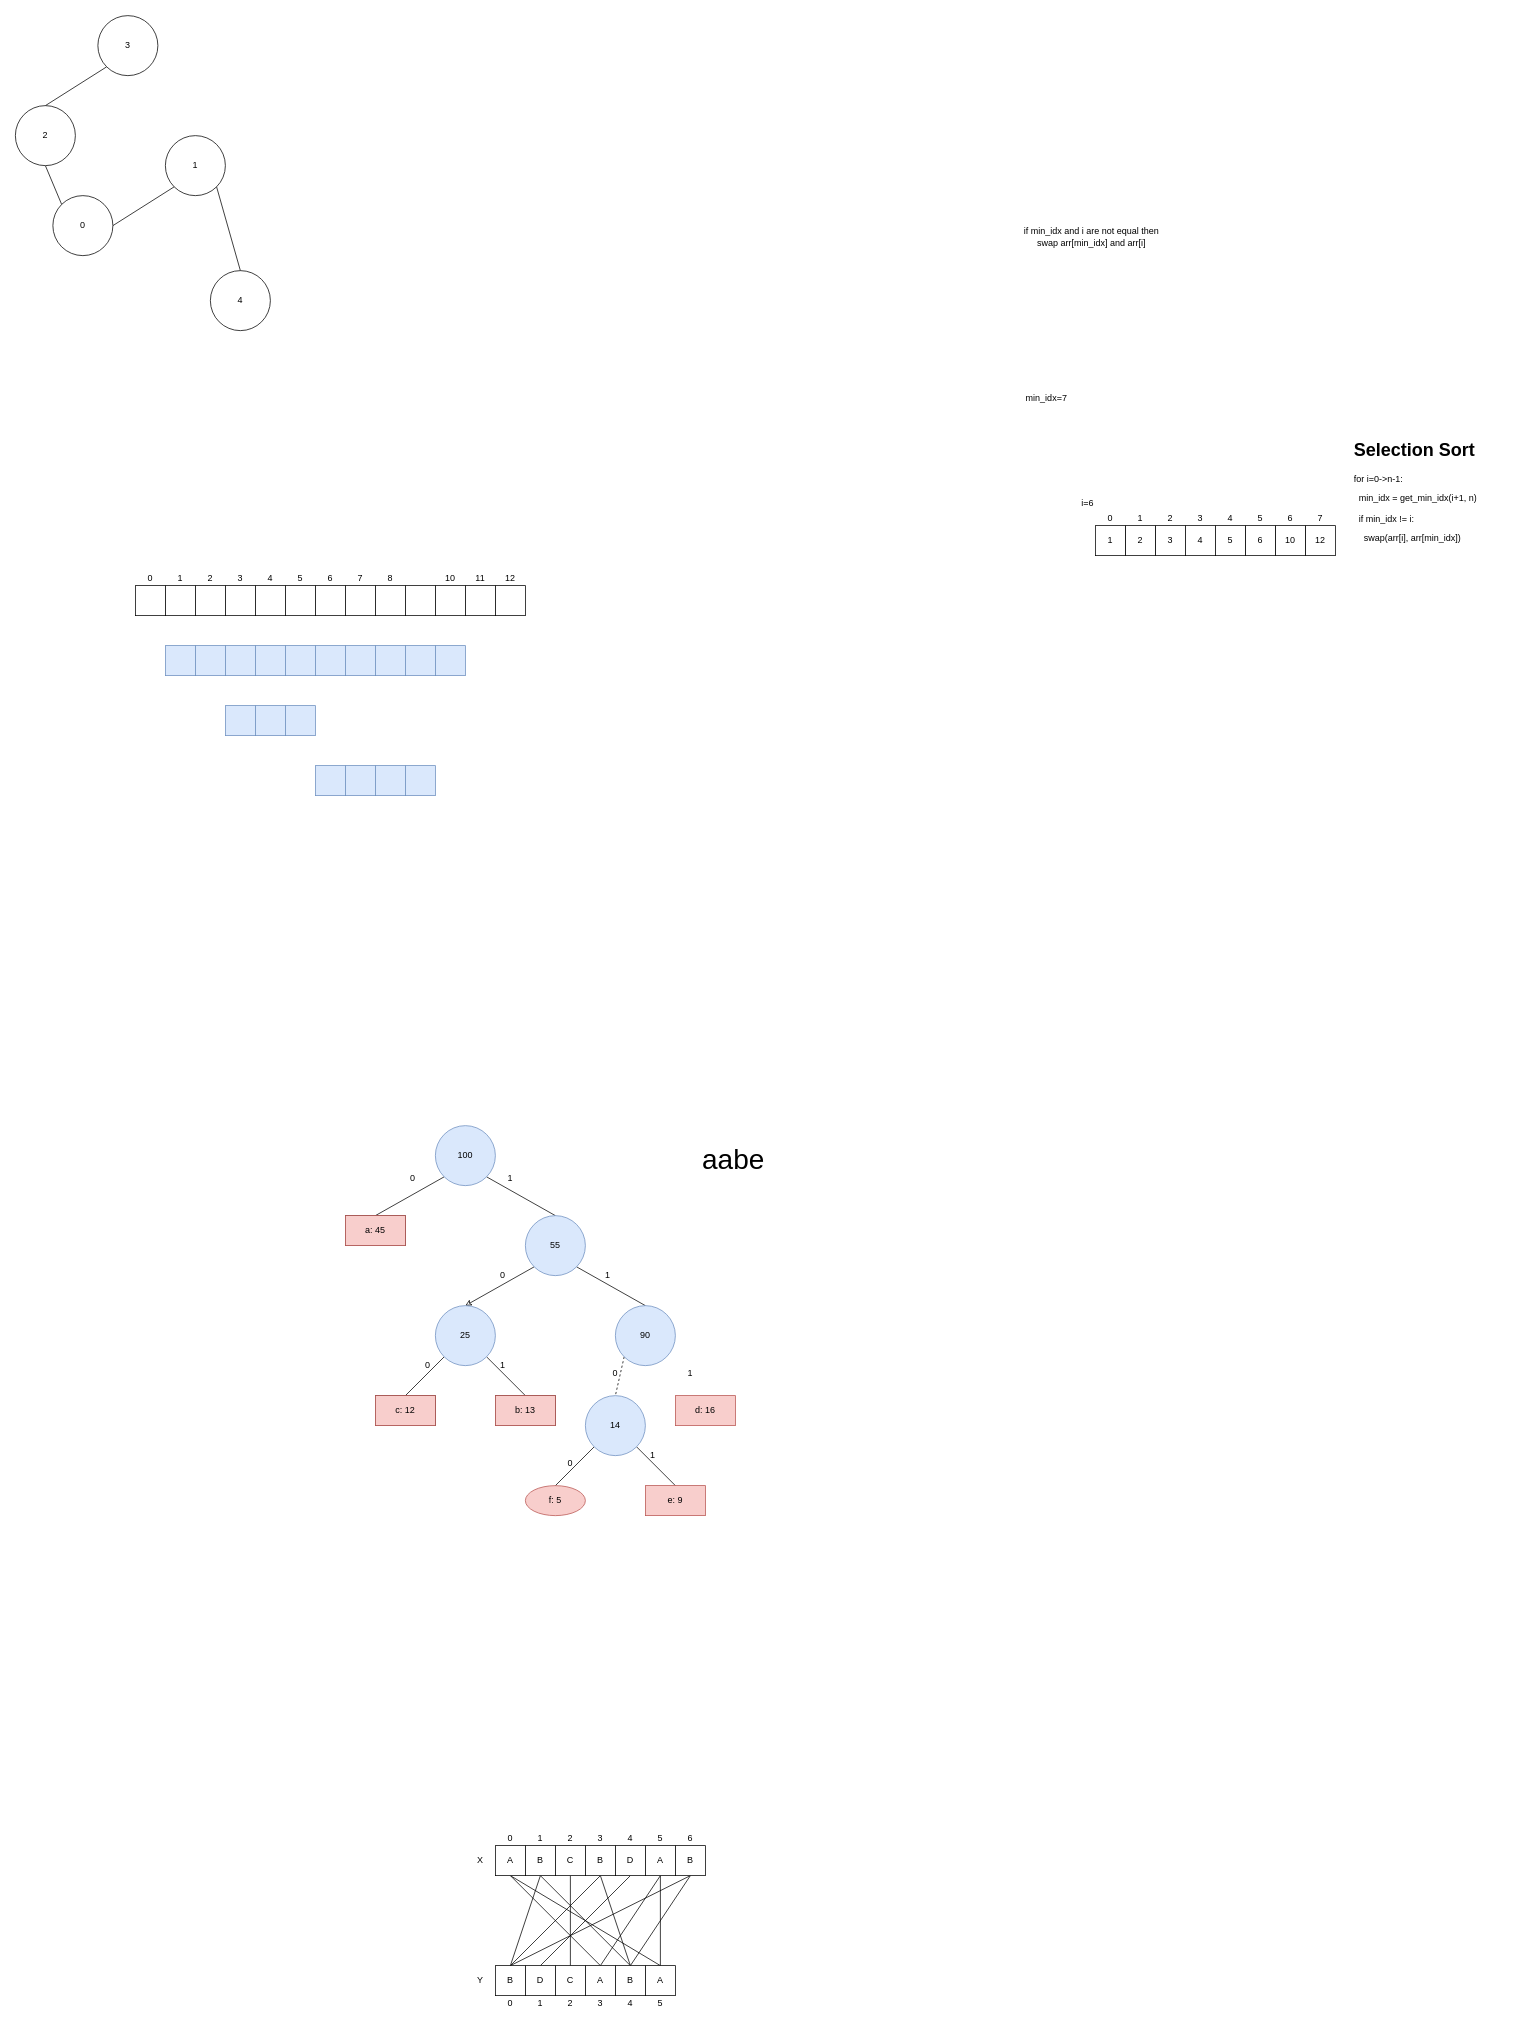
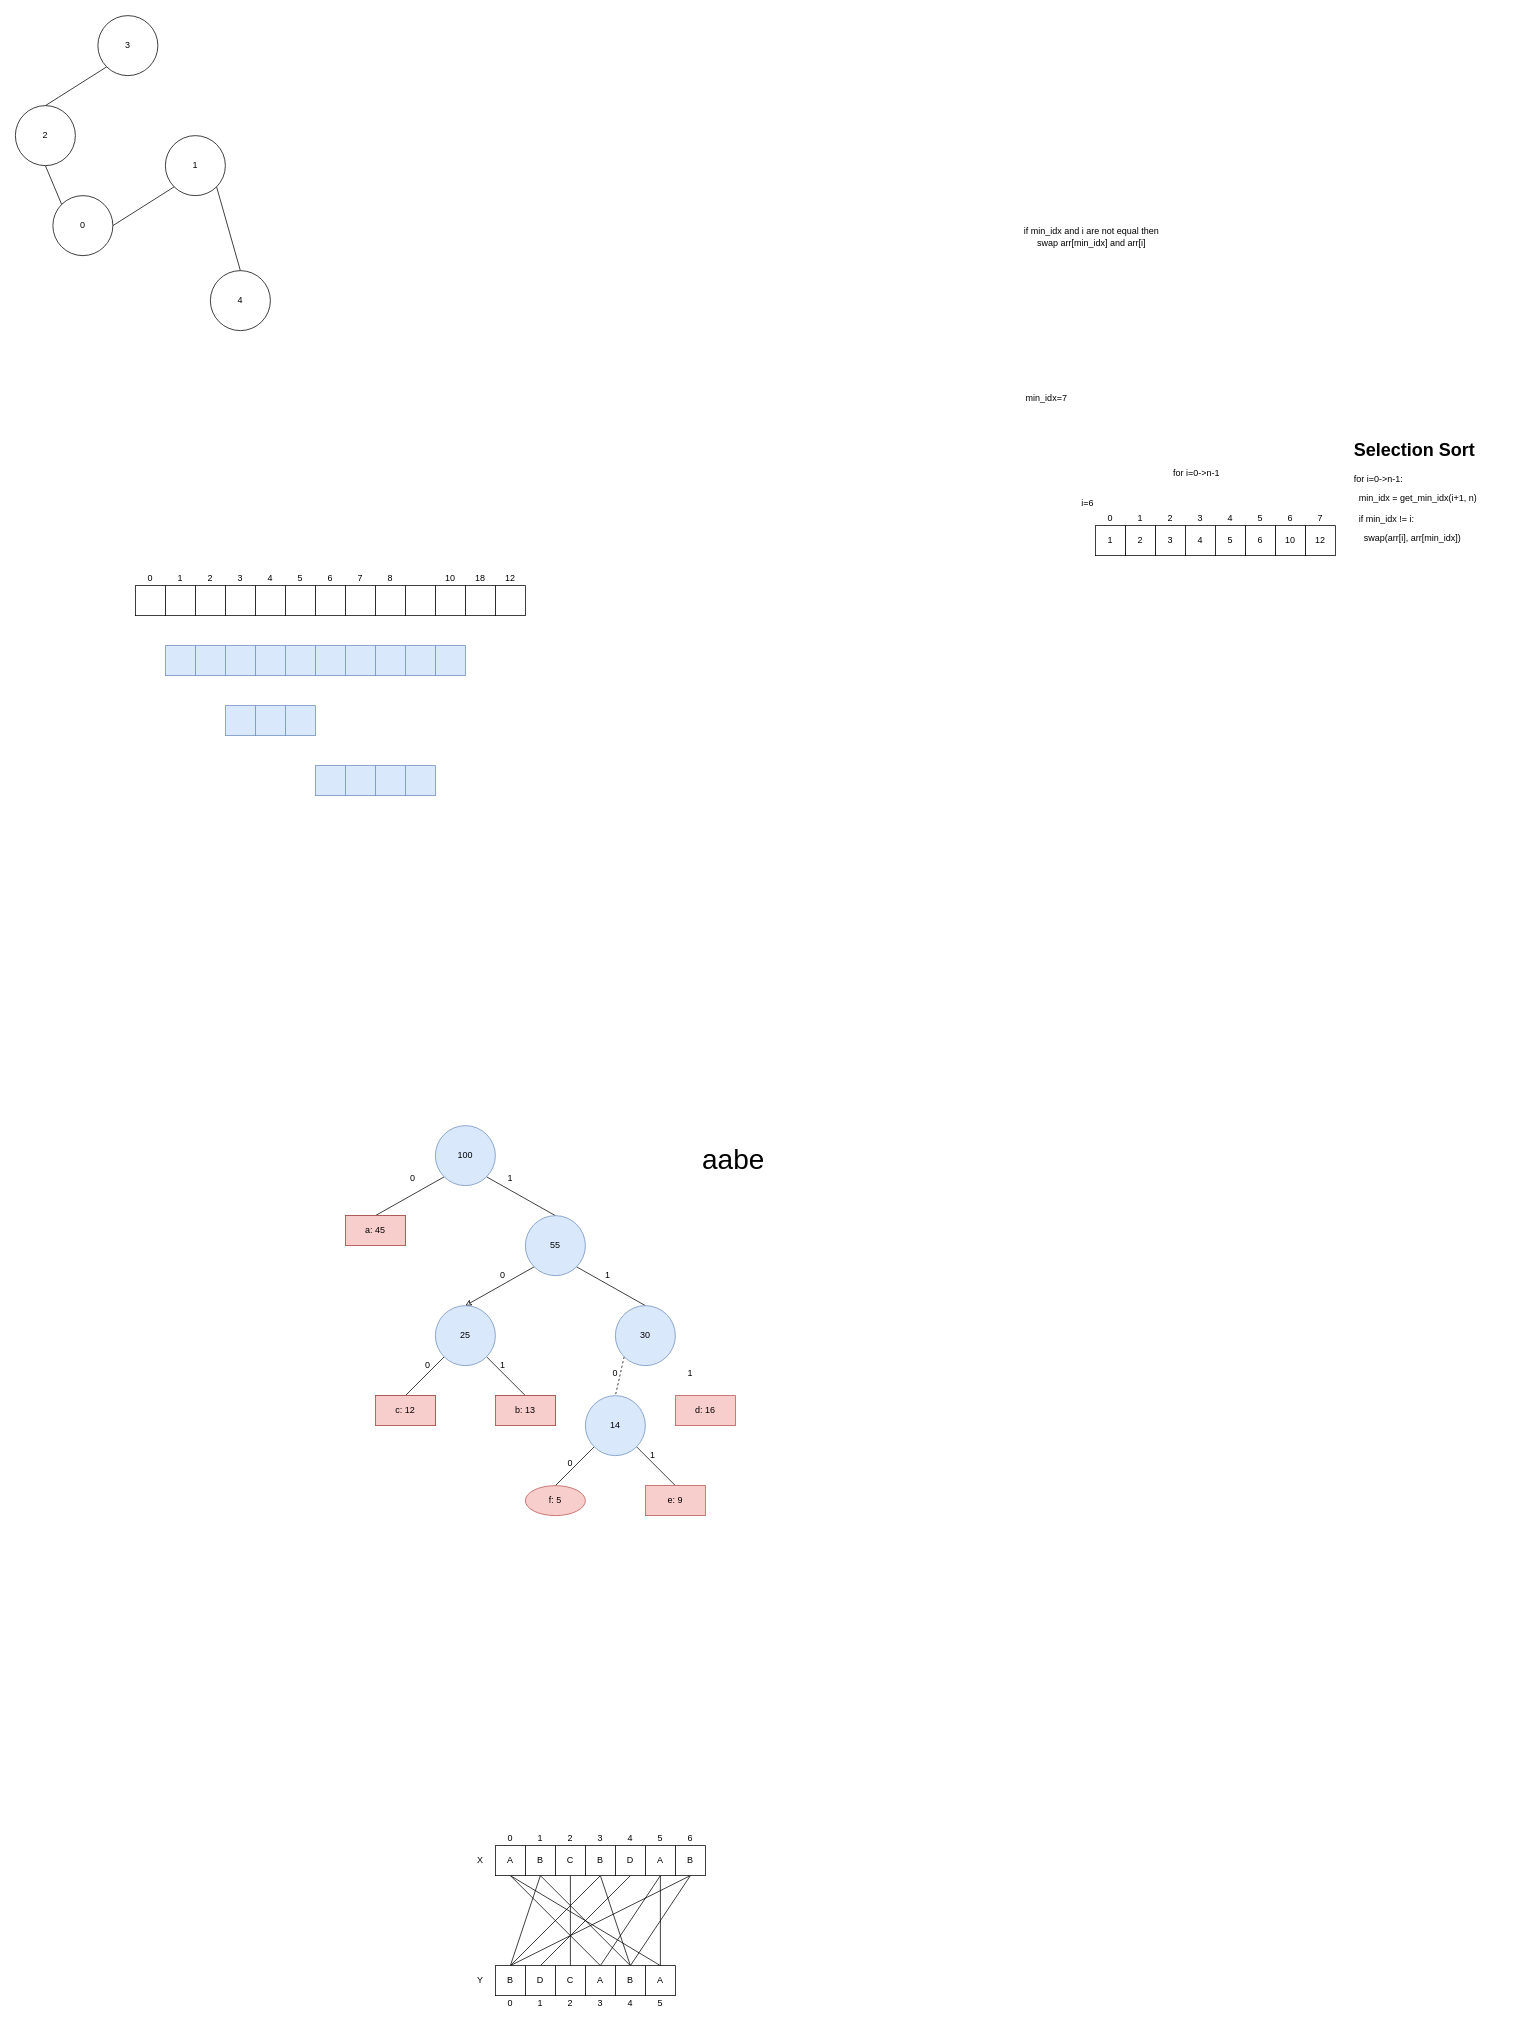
none -> (1197, 473)
(480, 578) -> (480, 578)
(645, 1335) -> (645, 1335)
